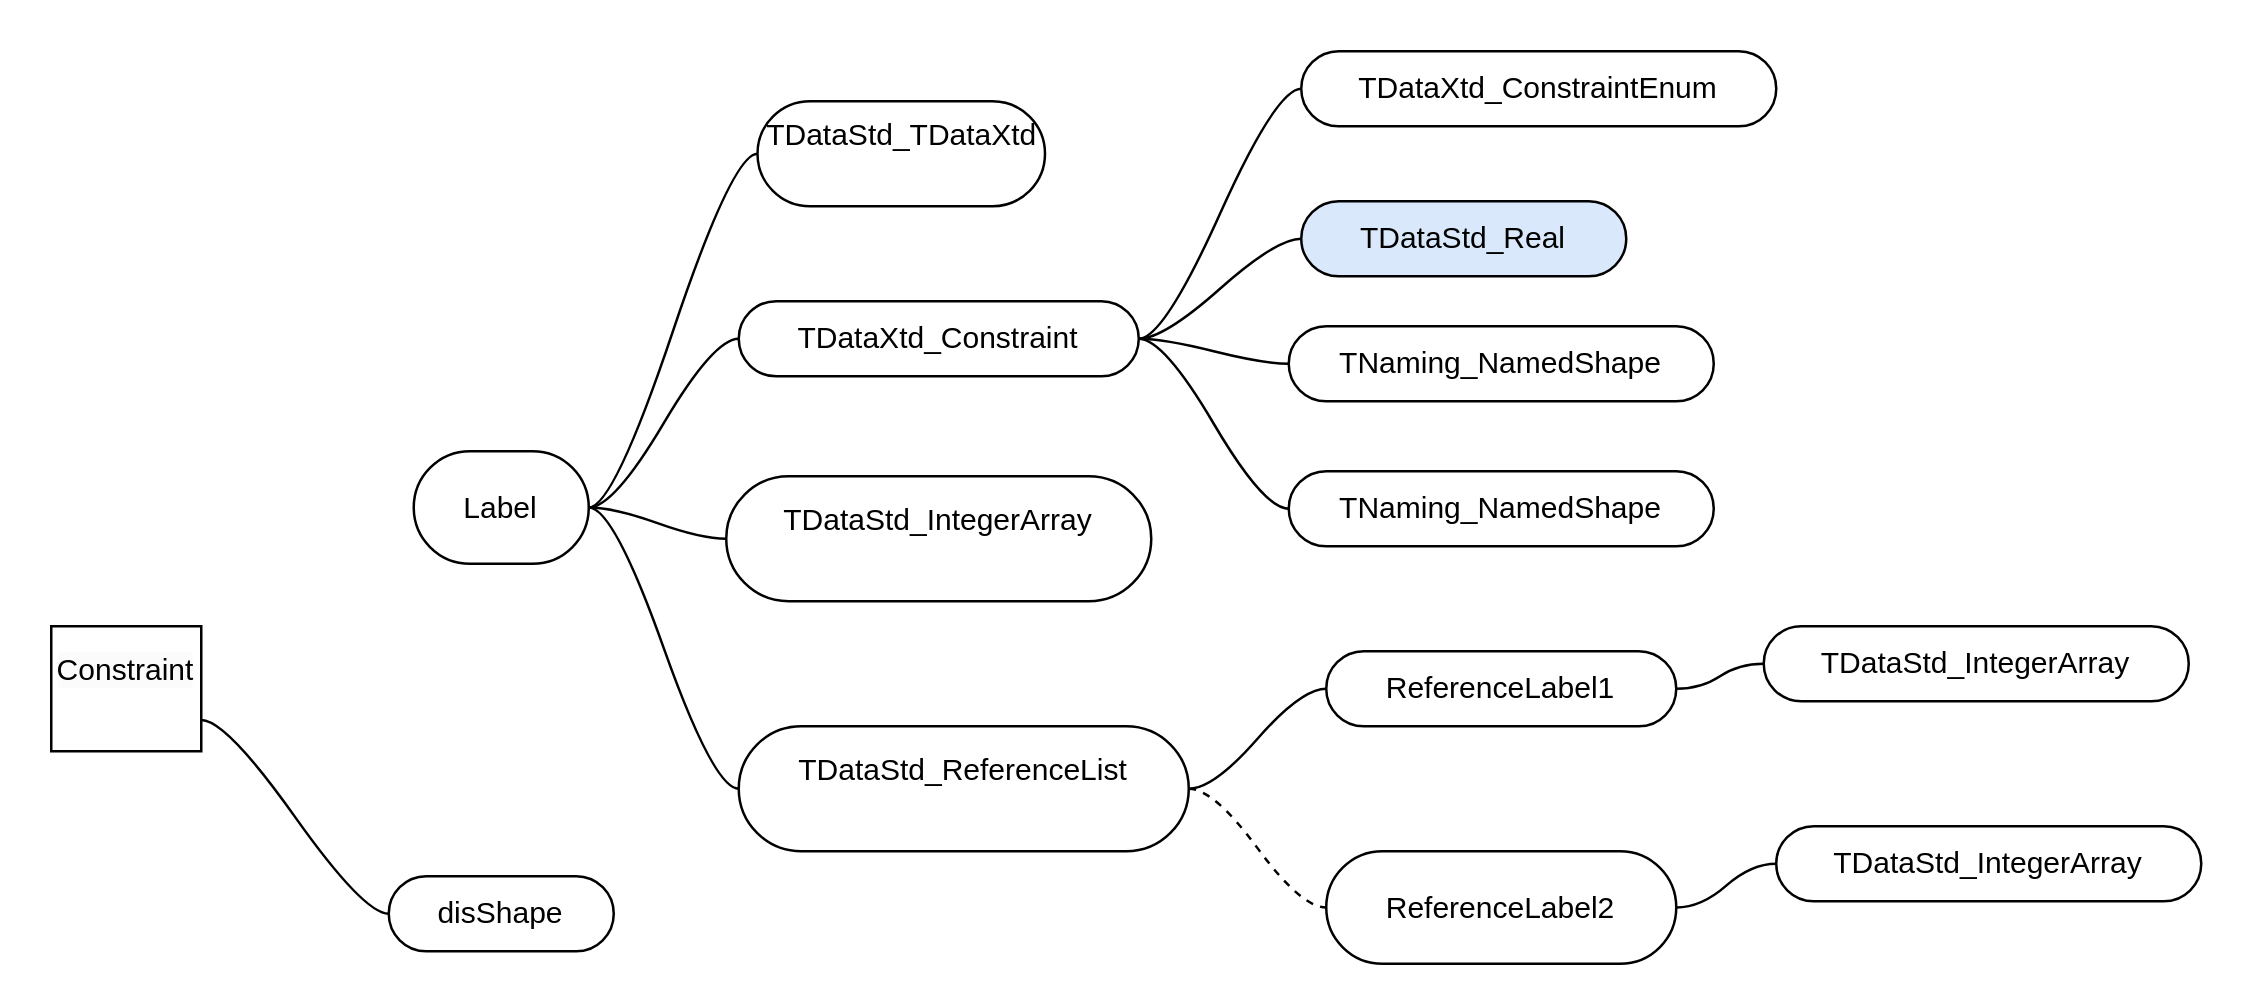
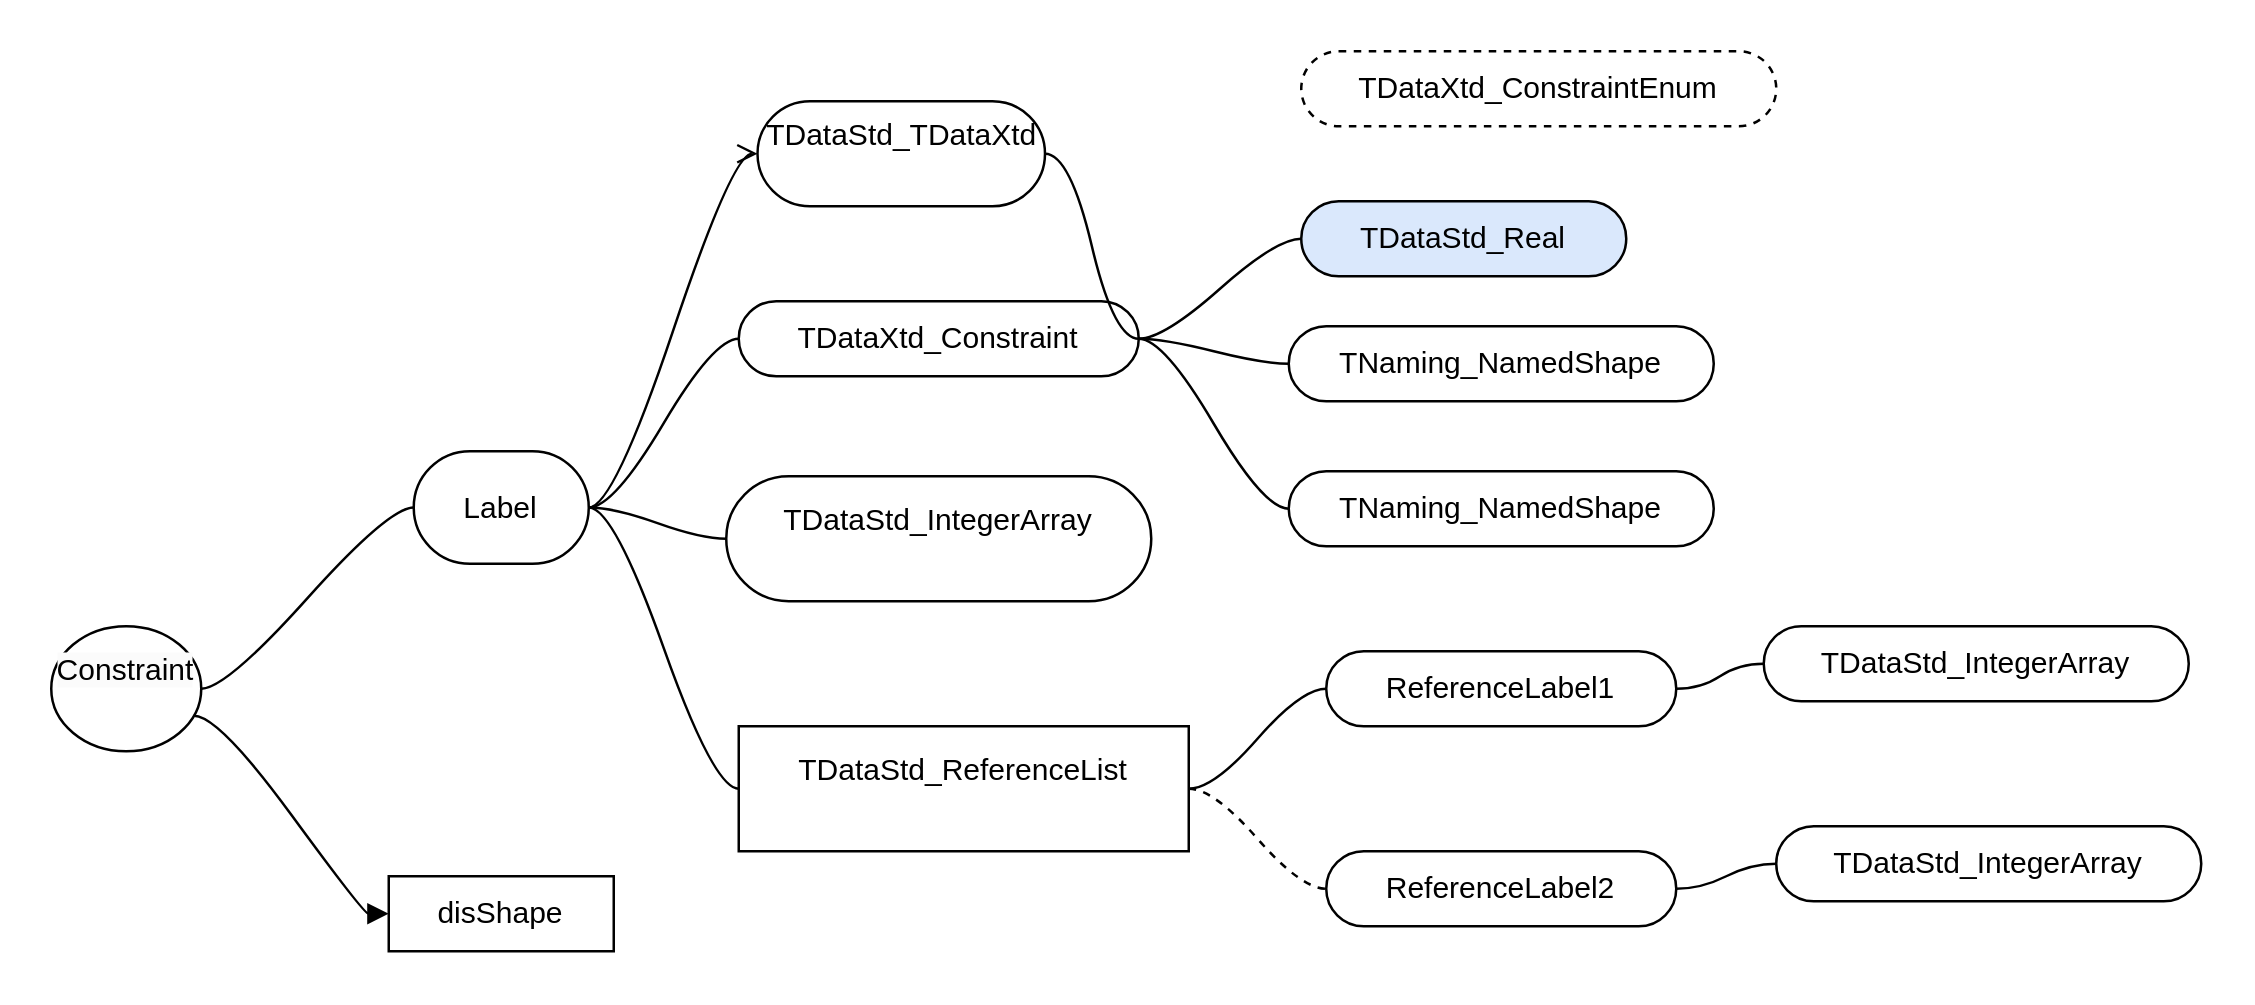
(1539, 89) -> (1539, 89)
(725, 195) -> (723, 196)
(1223, 207) -> (1092, 245)
none -> (307, 599)
(126, 689) -> (126, 689)
(964, 789) -> (964, 789)
(294, 815) -> (286, 808)
(1501, 908) -> (1501, 889)
(501, 914) -> (501, 914)
